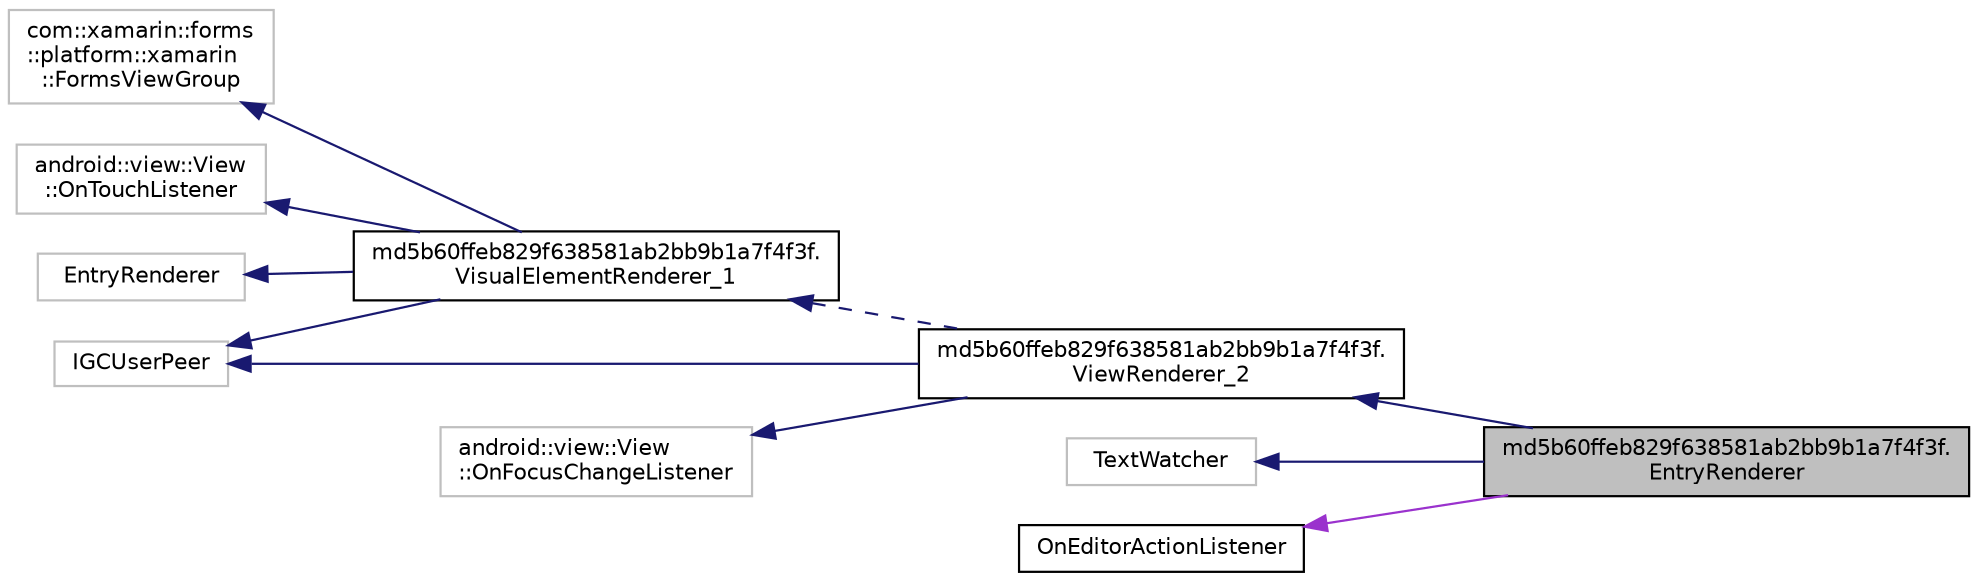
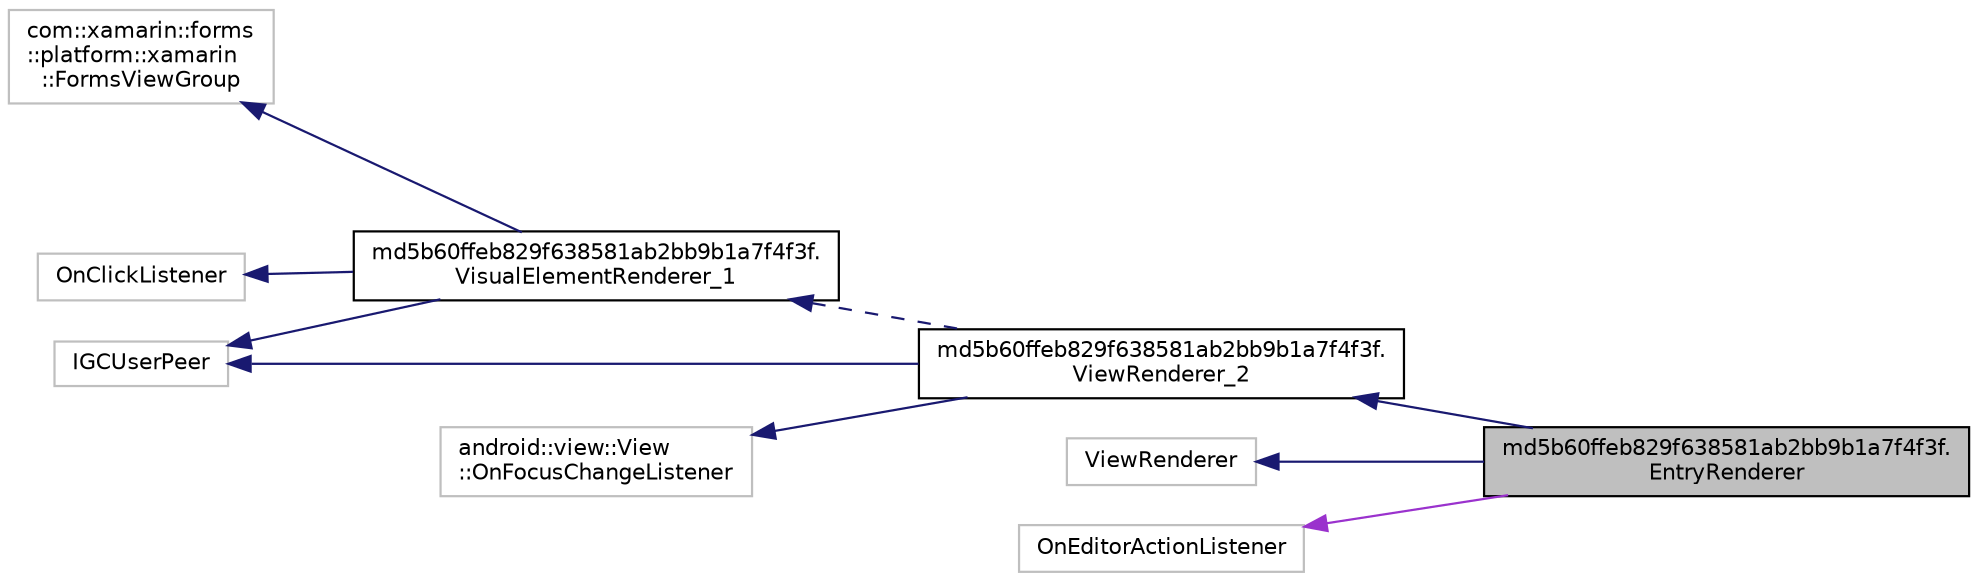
(141, 179) -> none
(141, 277) -> (141, 277)
(1161, 462) -> (1161, 462)
(1161, 548) -> (1161, 548)
